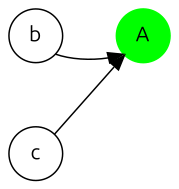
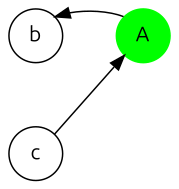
(82, 59) -> (97, 11)
